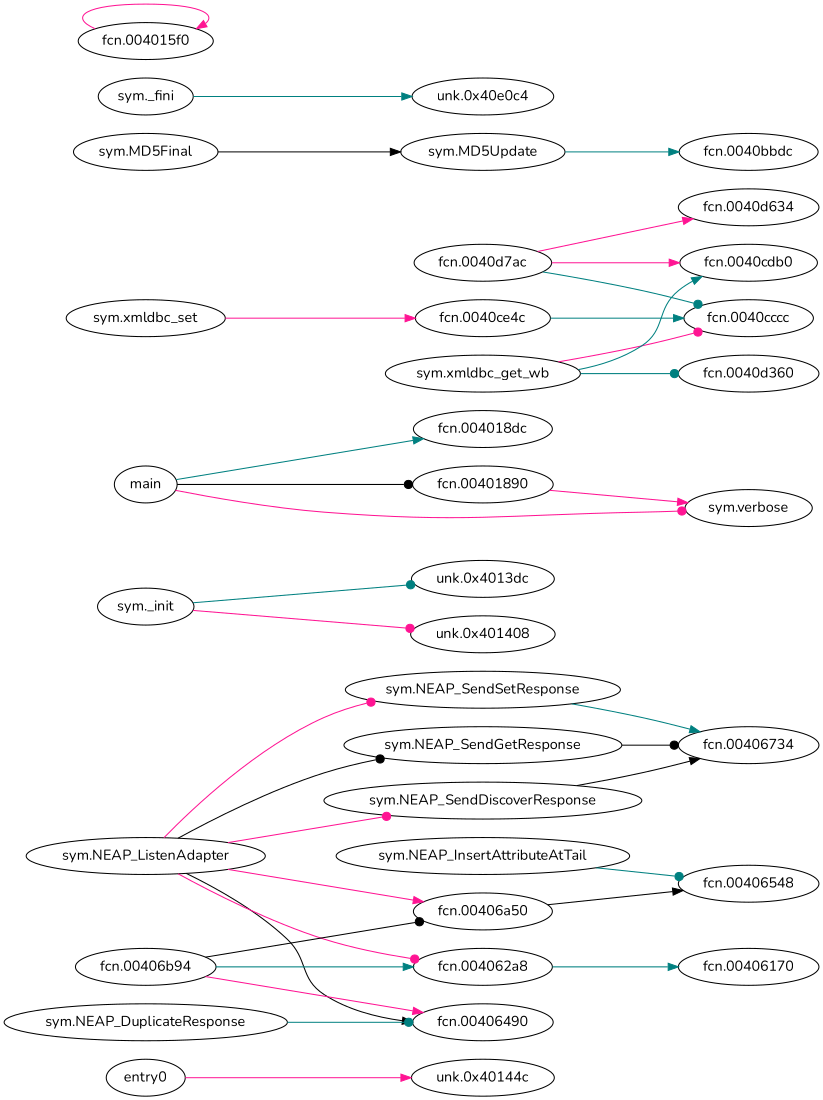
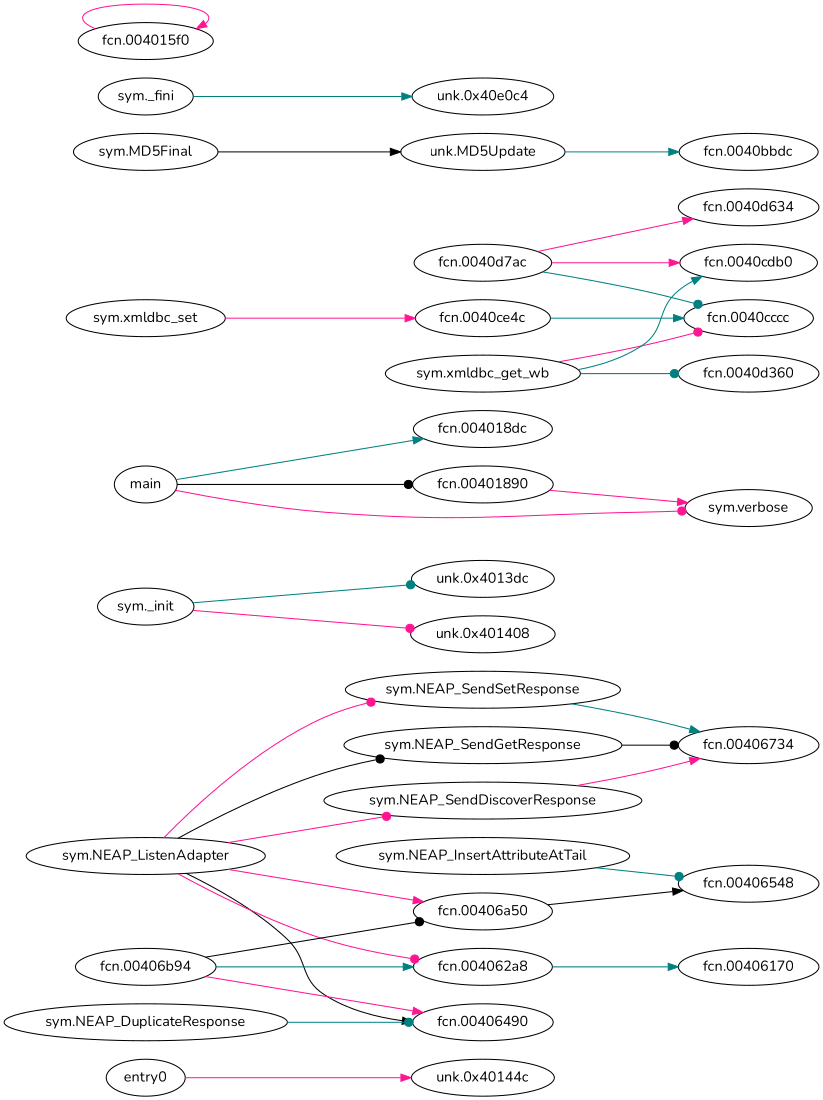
(483, 152) -> (483, 152)
(634, 775) -> (634, 775)
